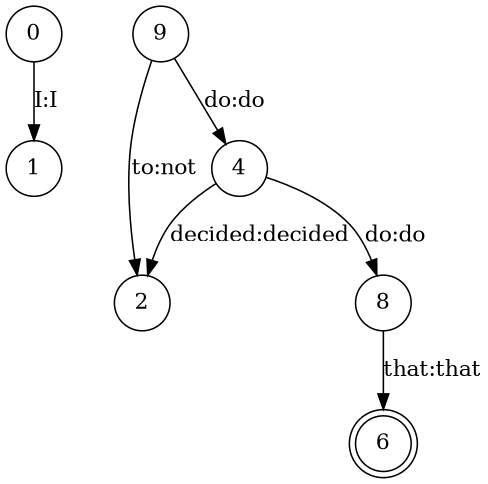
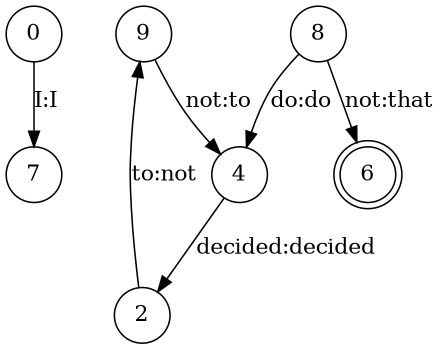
(235, 101) -> (219, 101)
(130, 159) -> (130, 183)
(34, 168) -> (34, 175)
(329, 207) -> (270, 90)
(433, 370) -> (390, 101)
